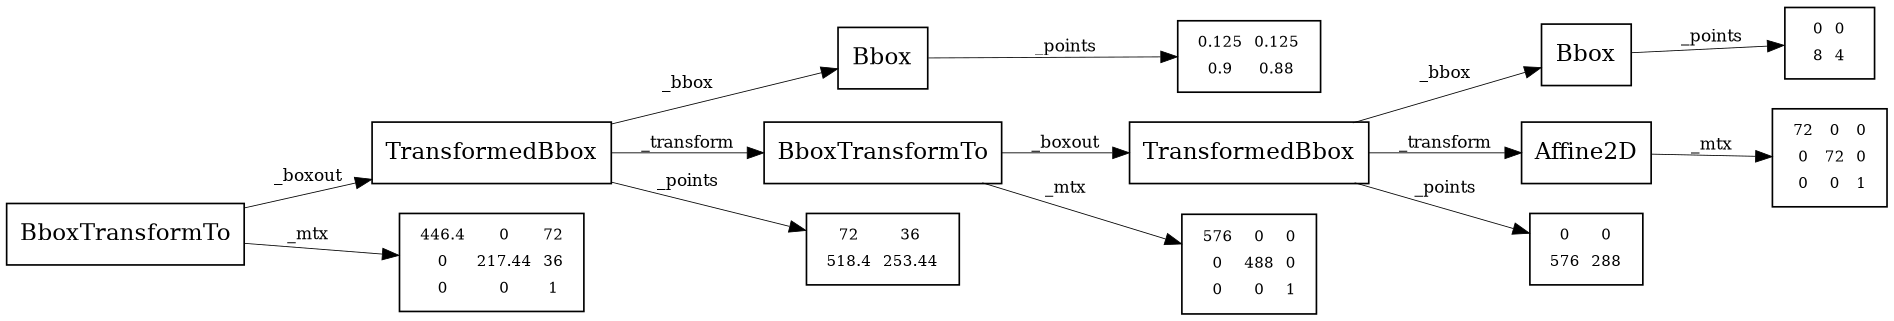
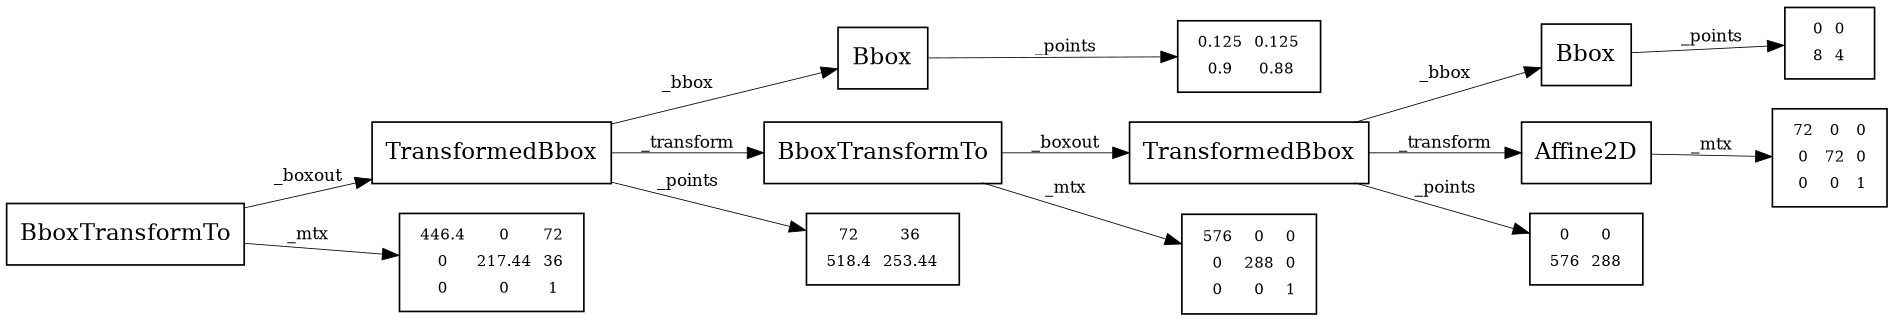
(1260, 263) -> (1260, 263)
